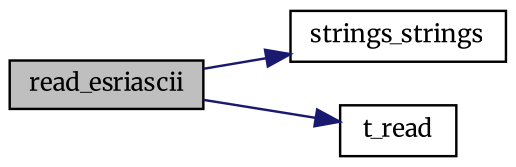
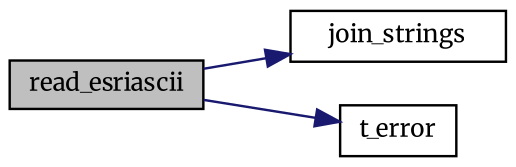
(398, 36) -> (398, 36)
(398, 131) -> (398, 131)
